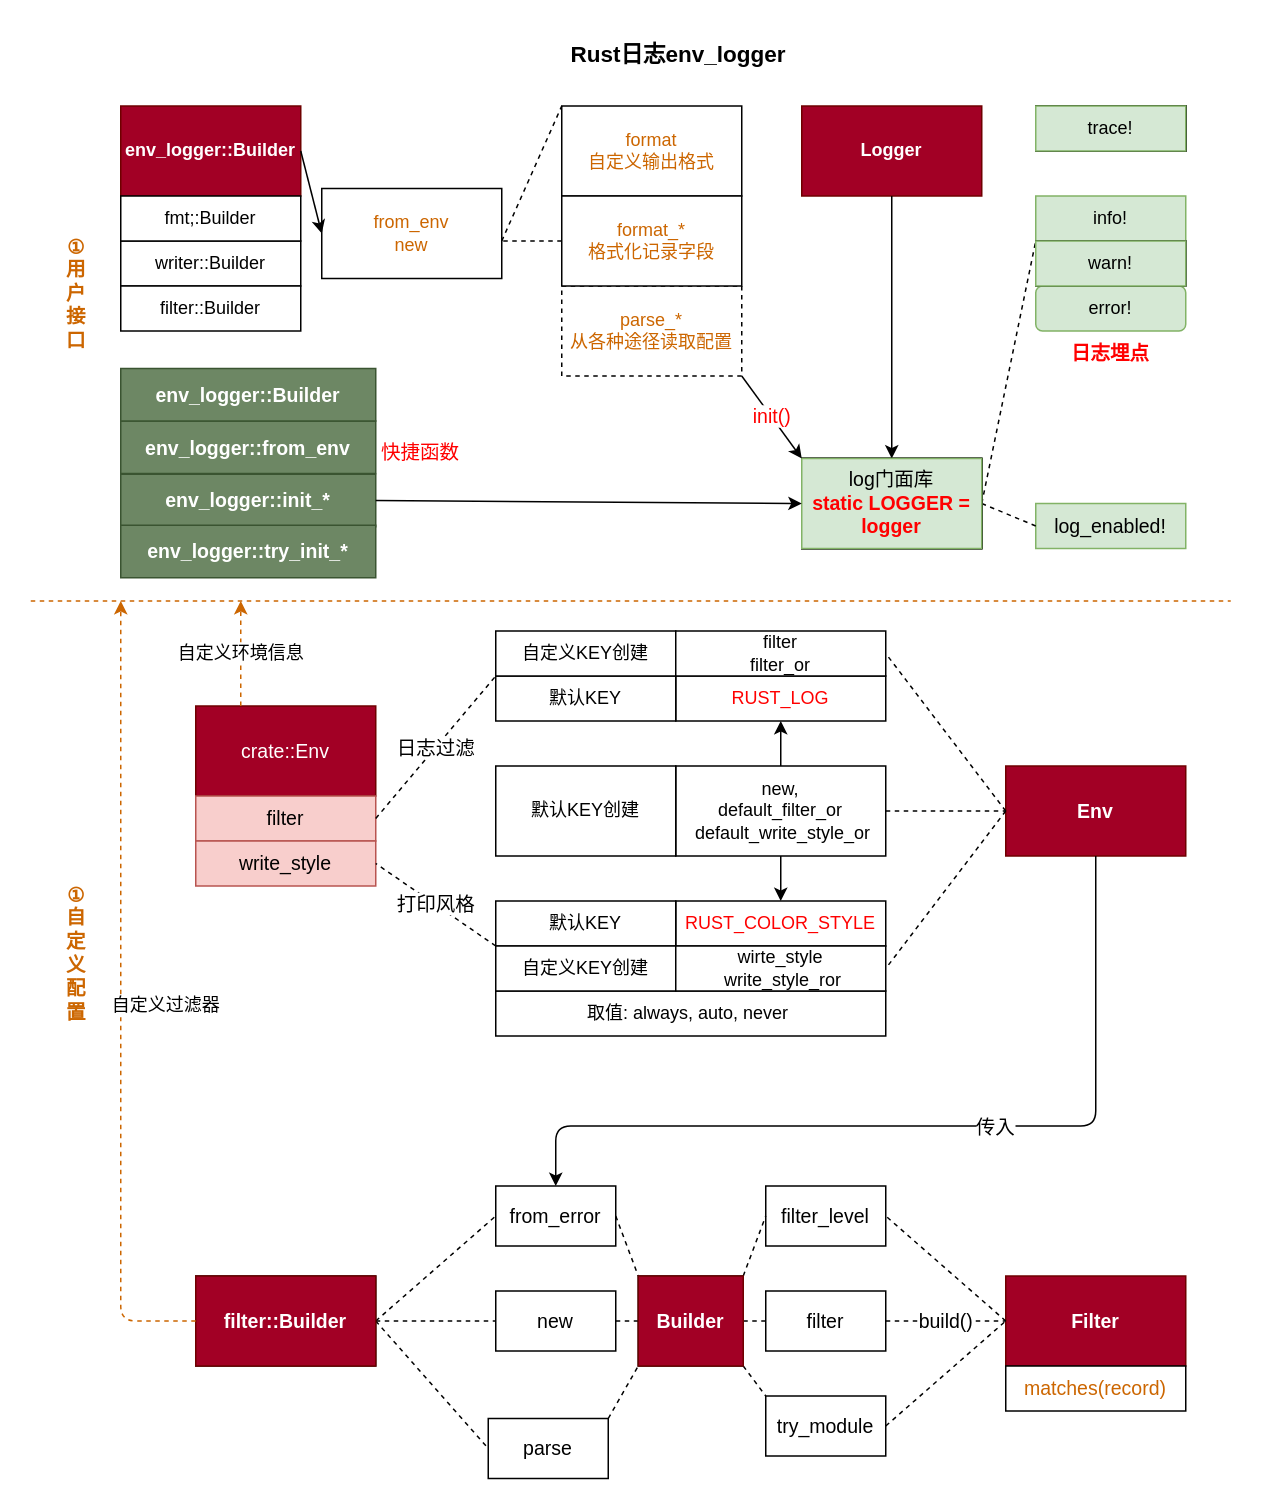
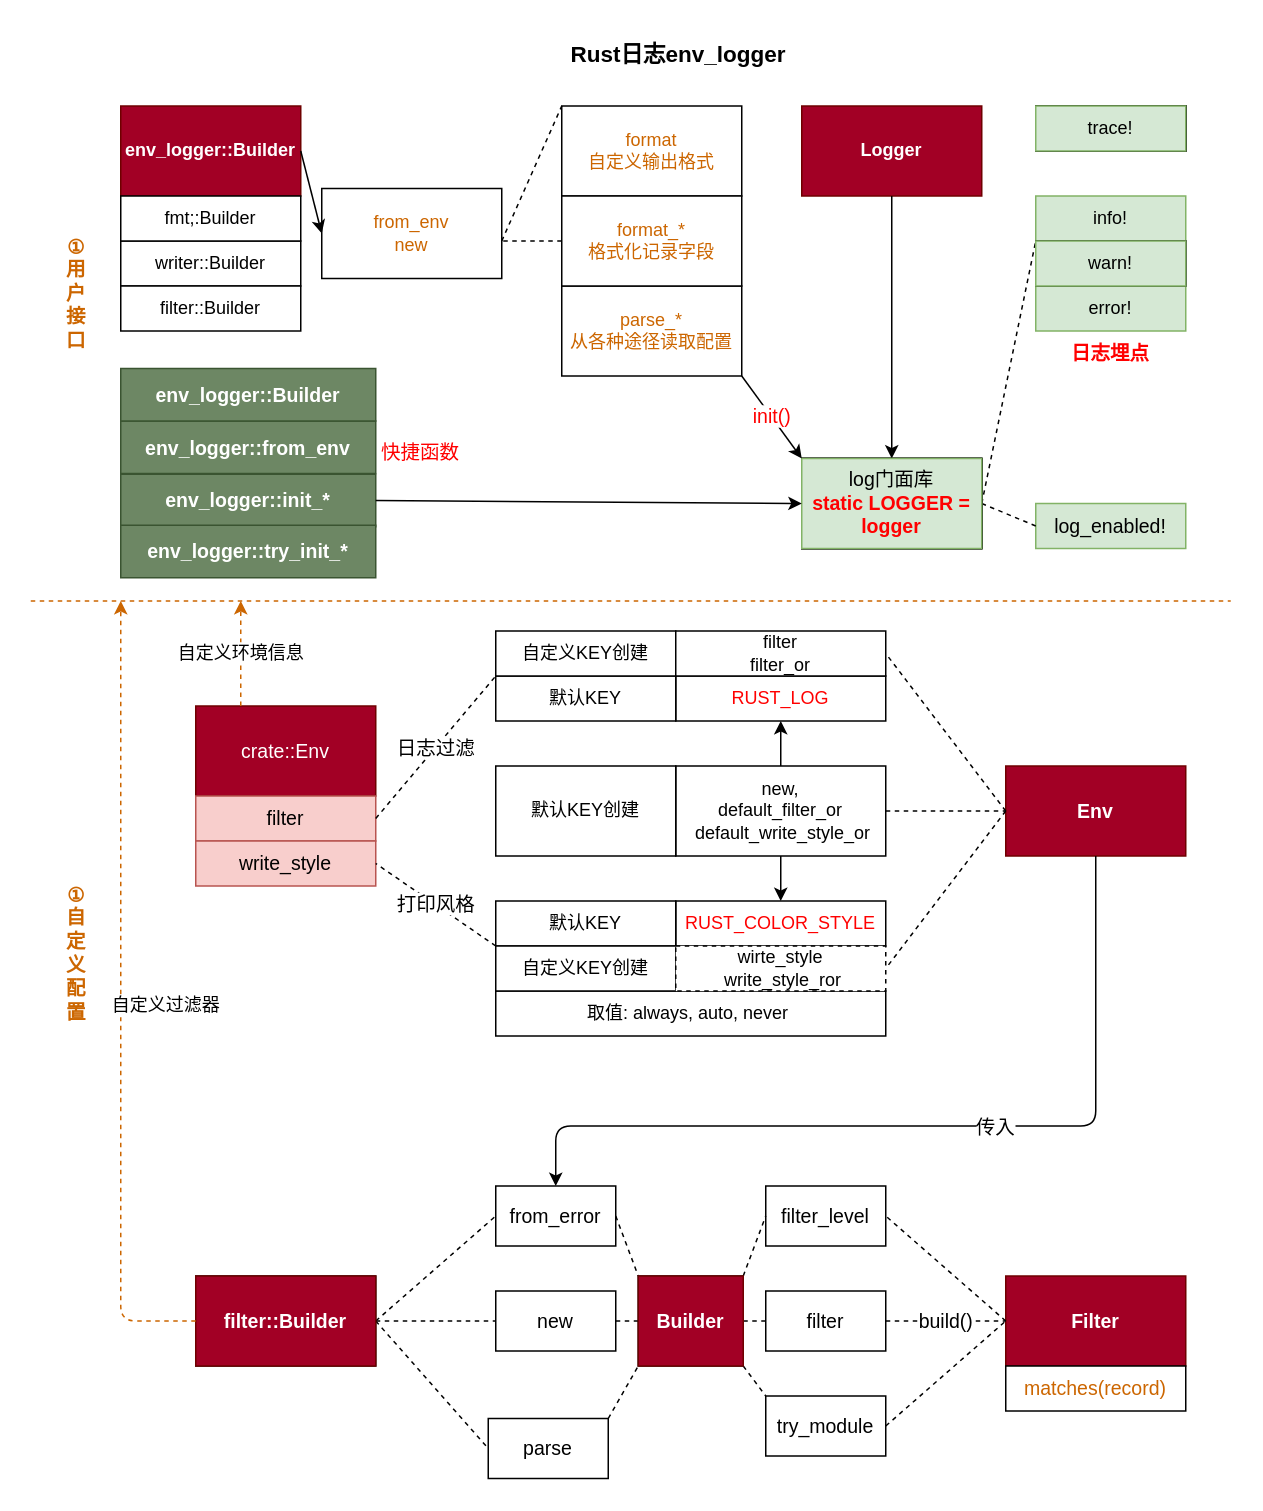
(1111, 308) -> (1111, 308)
(652, 331) -> (652, 331)
(781, 968) -> (781, 968)
